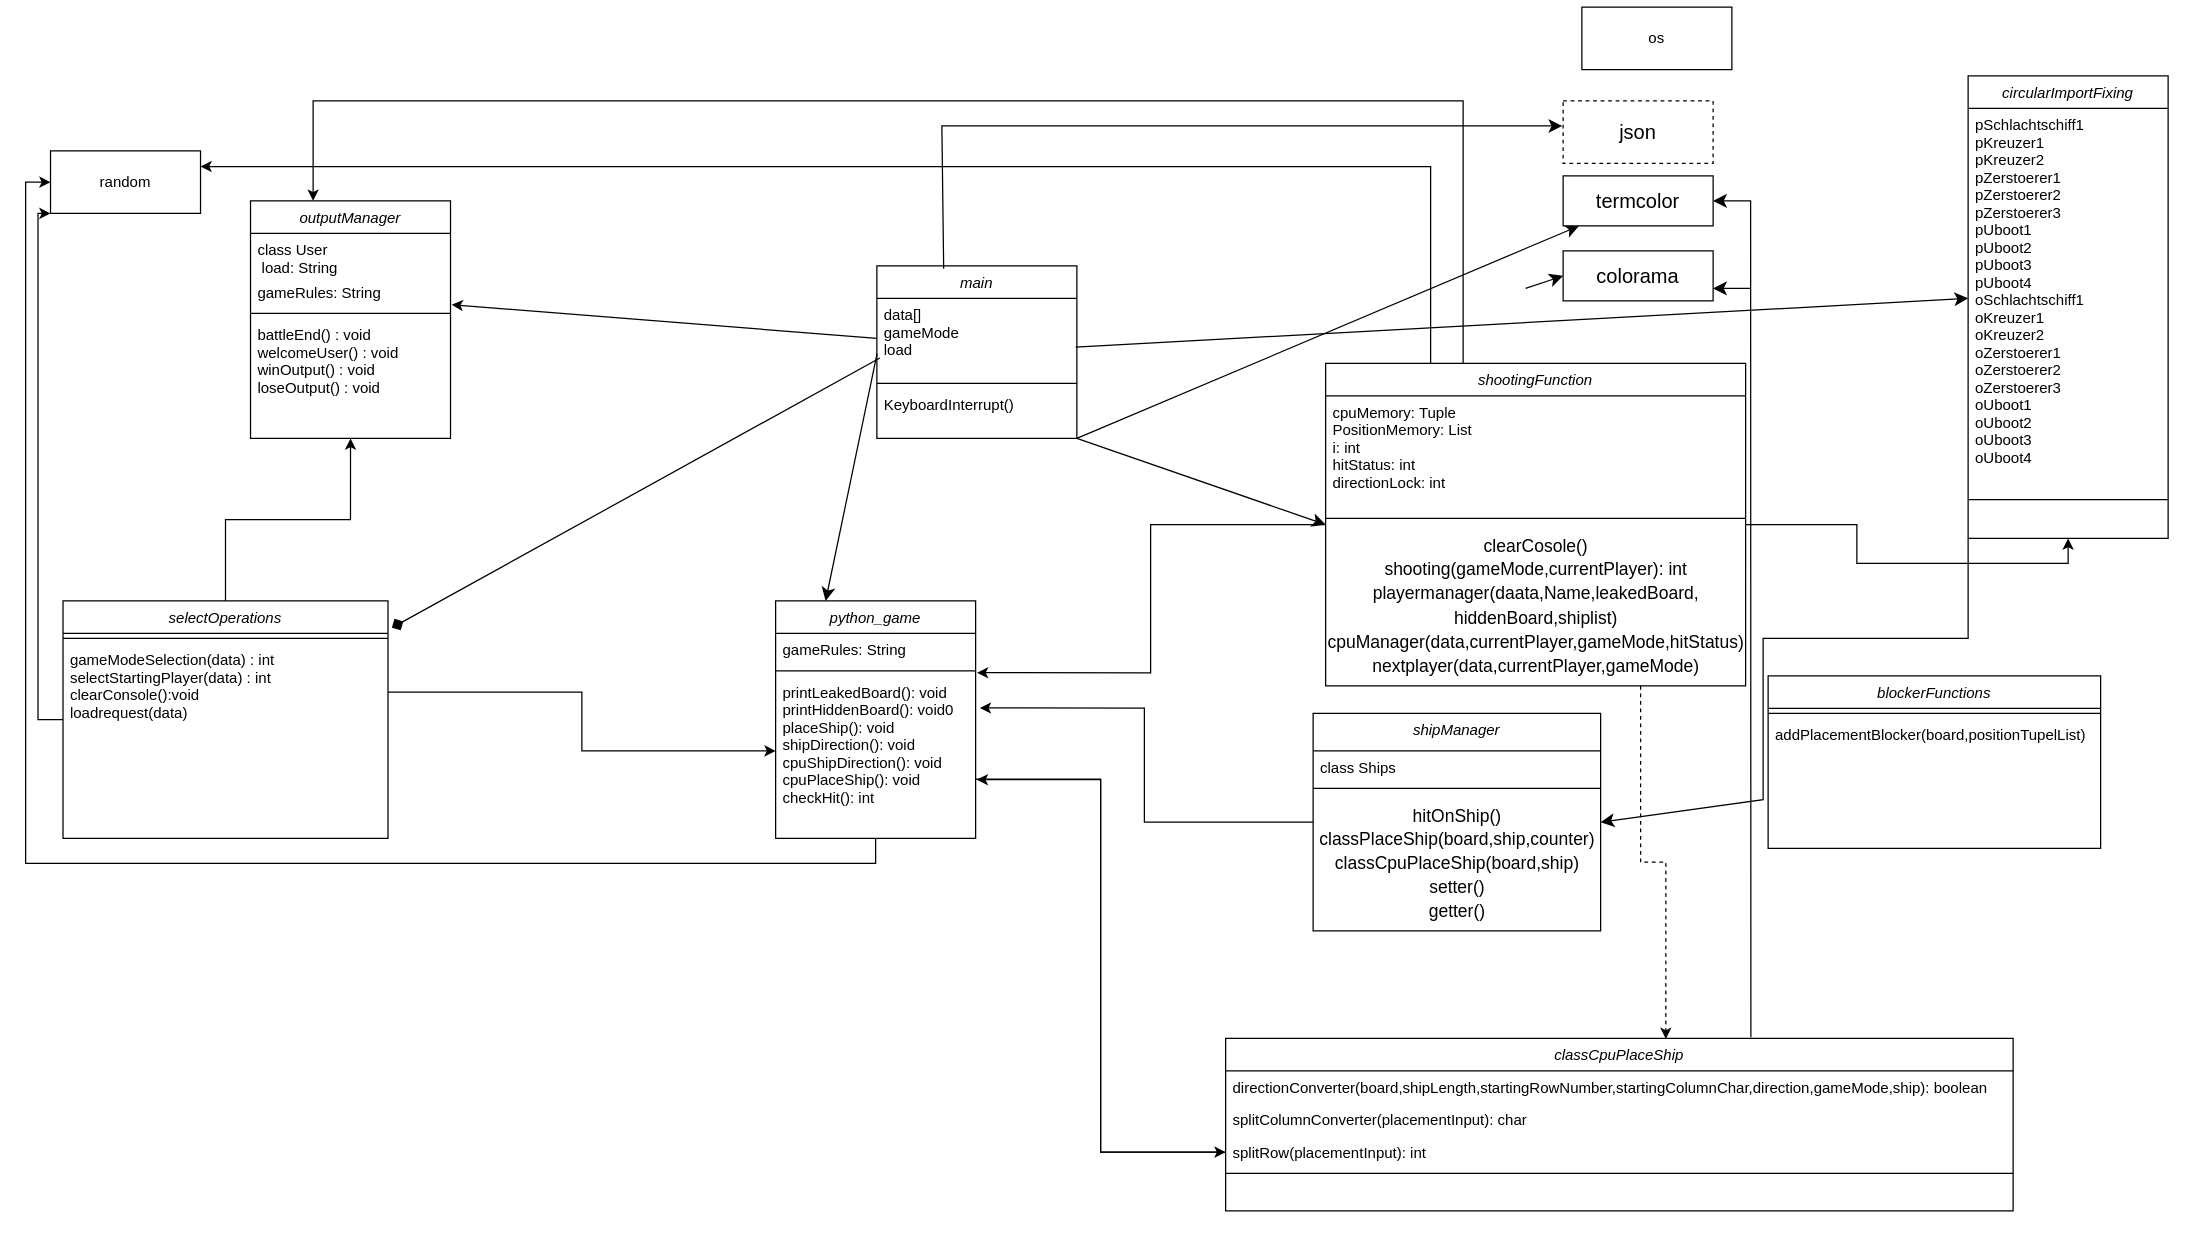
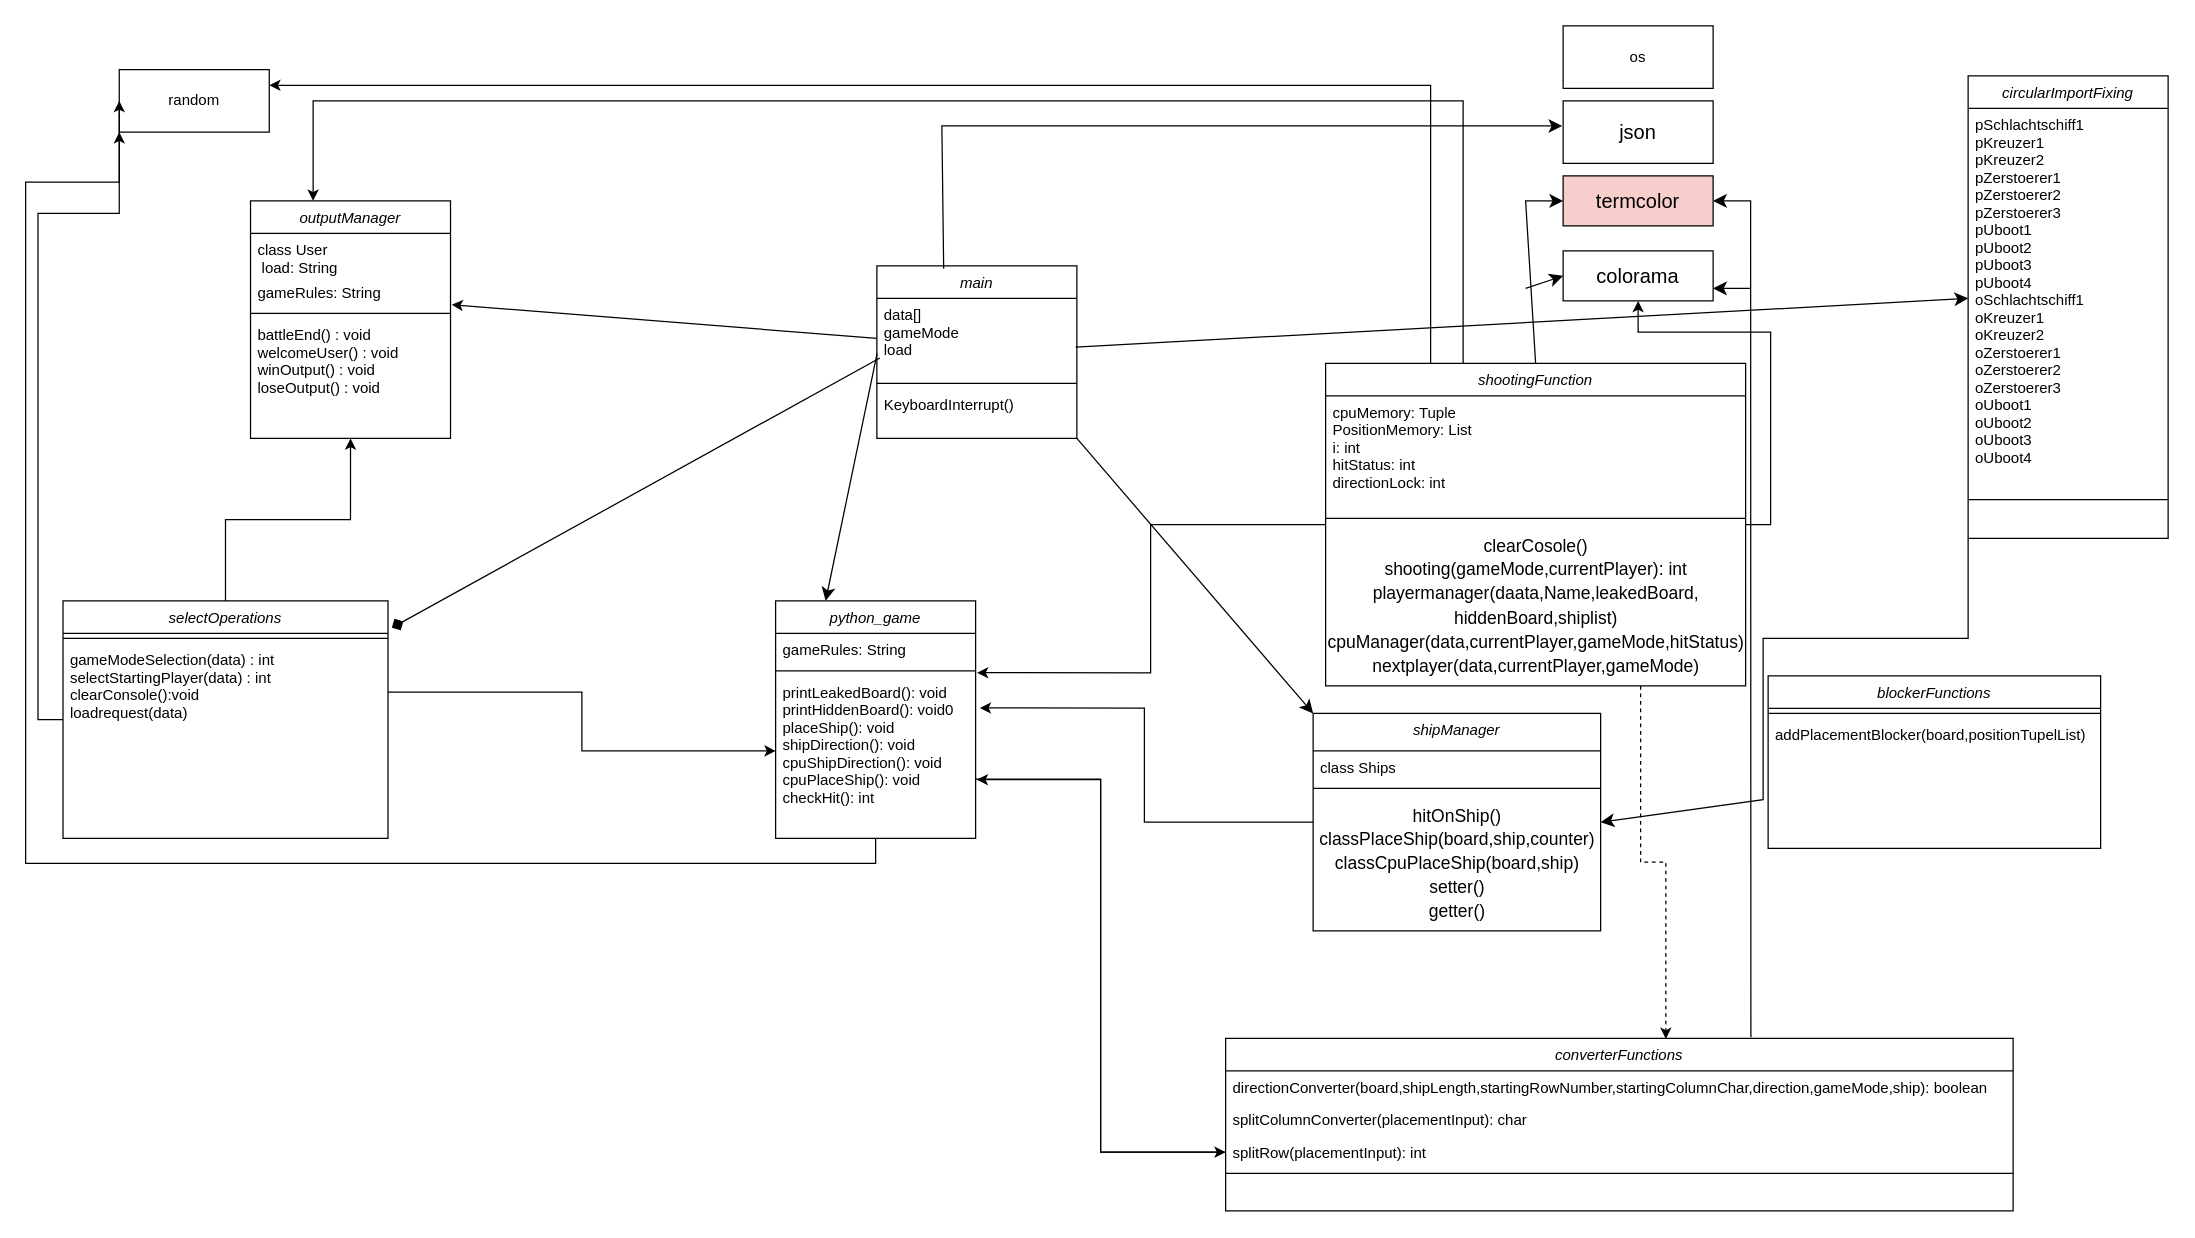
(1657, 38) -> (1638, 57)
(1638, 132) -> (1638, 132)
(126, 182) -> (194, 101)
(1638, 201) -> (1638, 201)
none -> (1530, 269)
(1450, 280) -> (1193, 574)
(1202, 481) -> none
(1907, 563) -> (1771, 352)
(1619, 1055) -> (1619, 1055)
